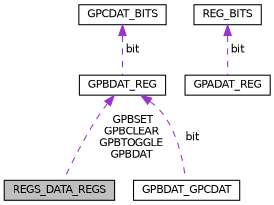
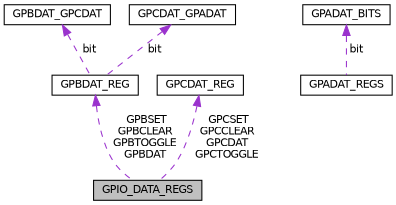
(122, 15) -> (182, 15)
(228, 15) -> (346, 15)
none -> (200, 85)
(228, 85) -> (346, 85)
(175, 137) -> (79, 55)
(59, 190) -> (148, 190)
